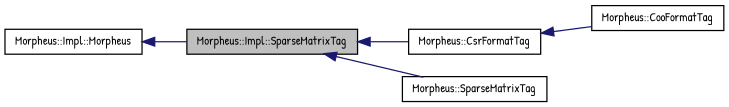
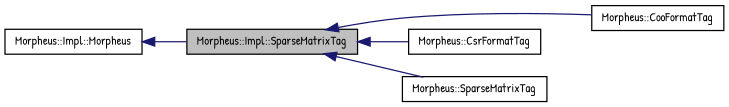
(573, 29) -> (465, 14)
